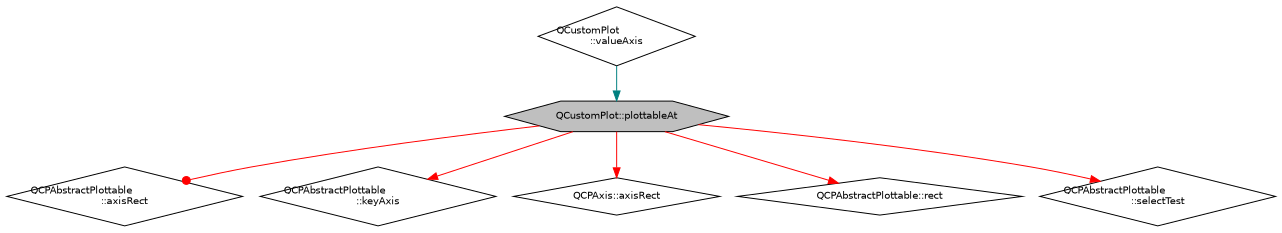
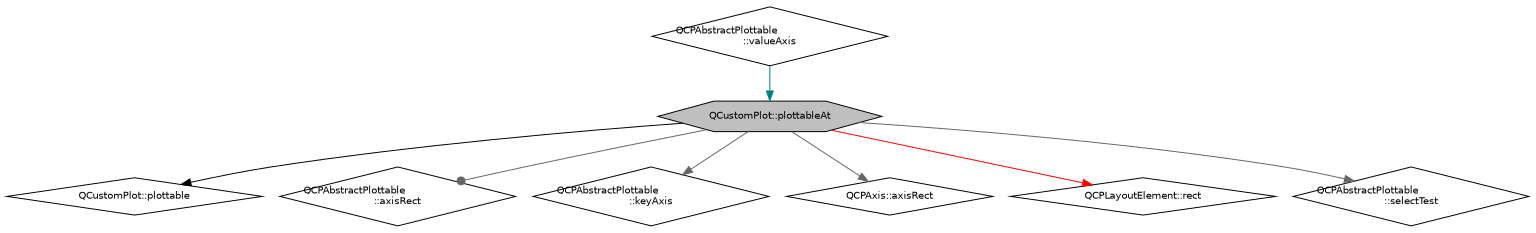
(617, 36) -> (770, 36)
(895, 147) -> (1103, 143)
(364, 149) -> (586, 154)
(617, 150) -> (826, 154)
(505, 154) -> (719, 150)
none -> (135, 196)
(880, 196) -> (1143, 196)
